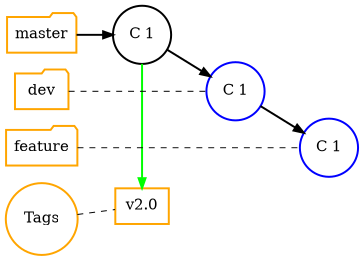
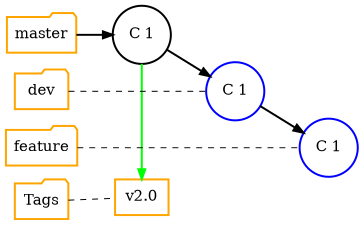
(42, 219) -> (42, 201)
